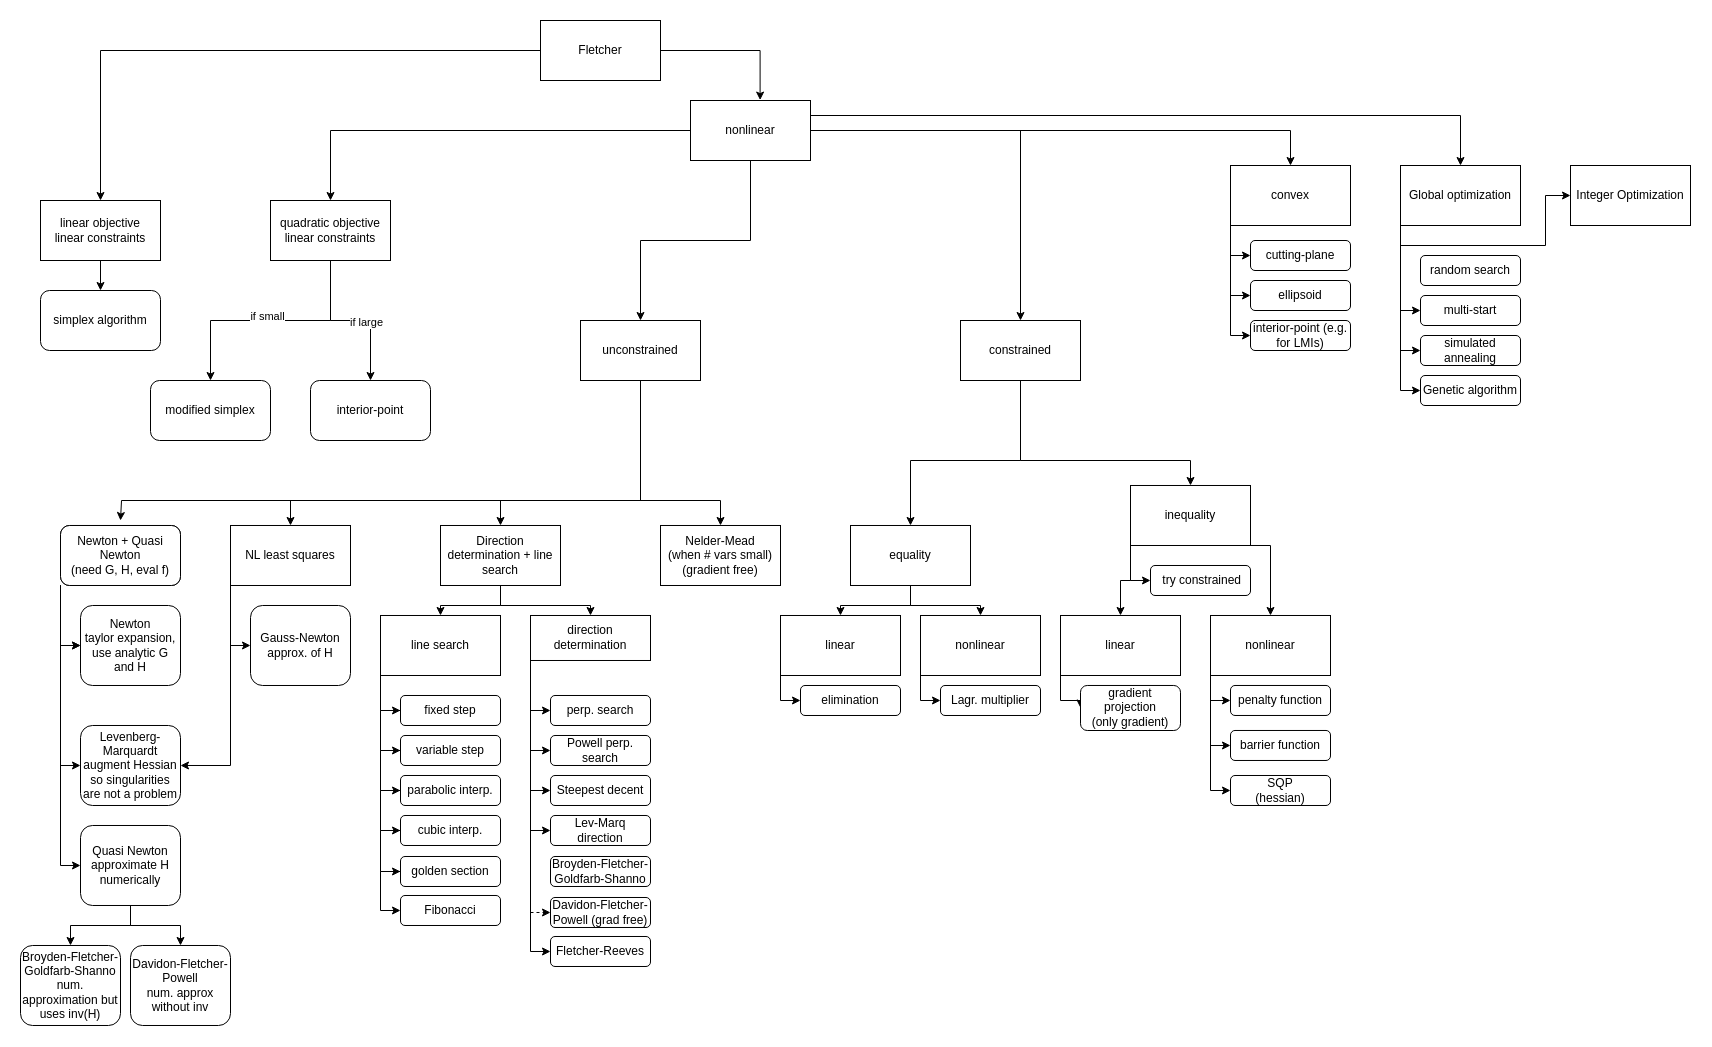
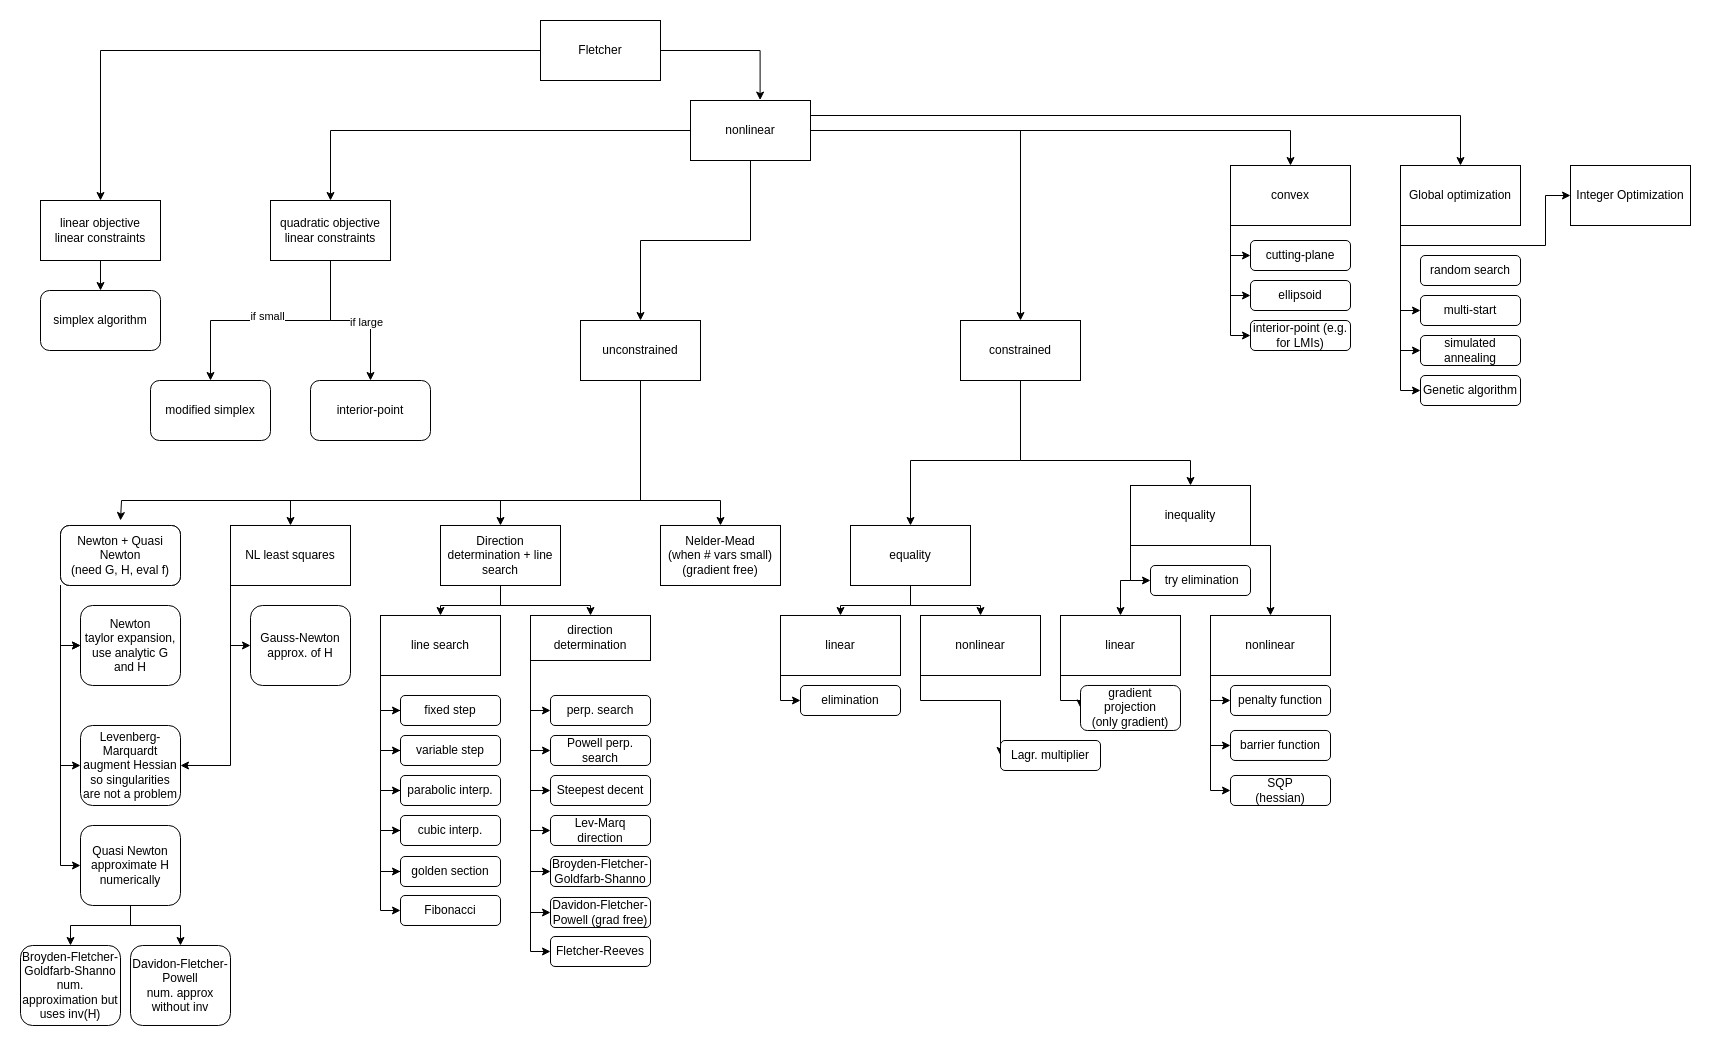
(1201, 581) -> (1201, 581)
(991, 700) -> (1051, 755)
none -> (538, 871)
(537, 912) -> (537, 912)
